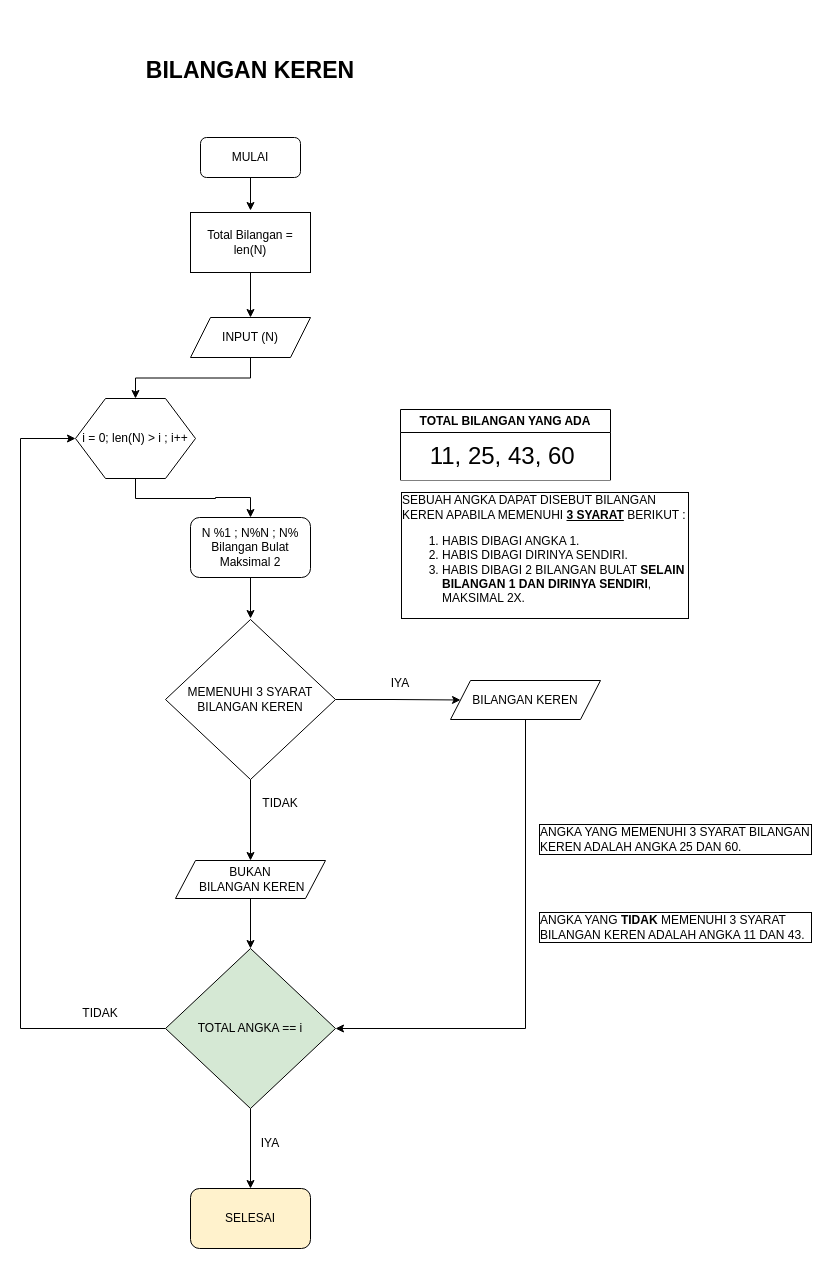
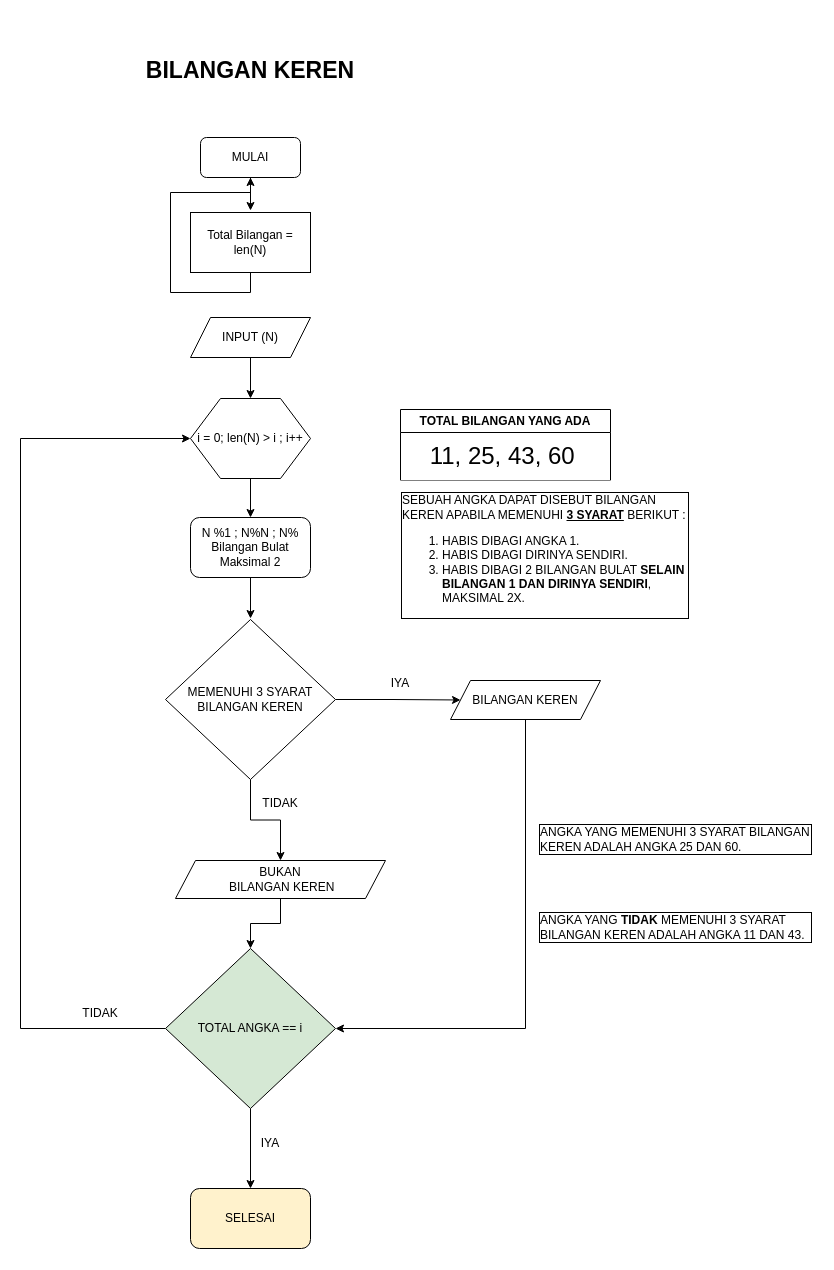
(251, 300) -> (171, 246)
(136, 439) -> (251, 439)
(251, 880) -> (281, 880)
